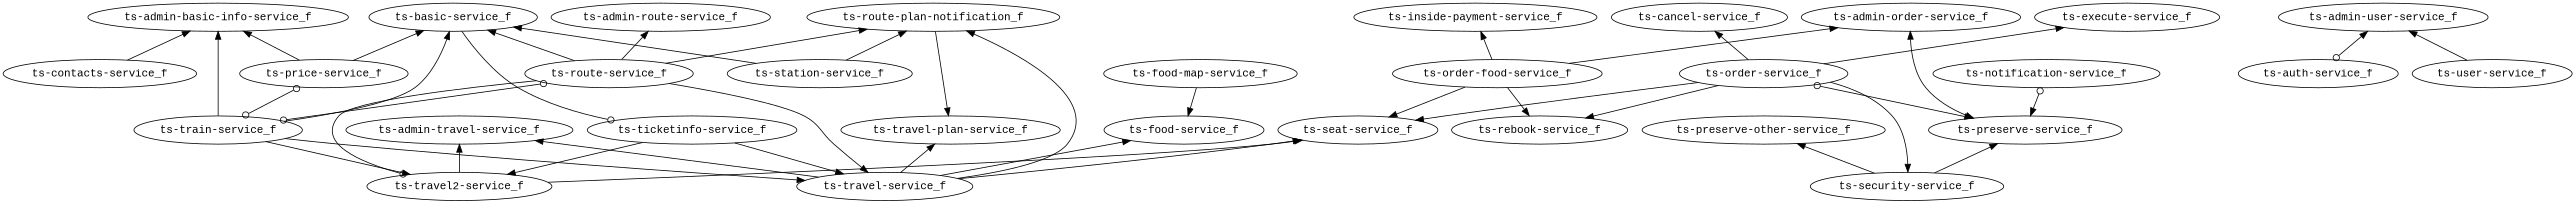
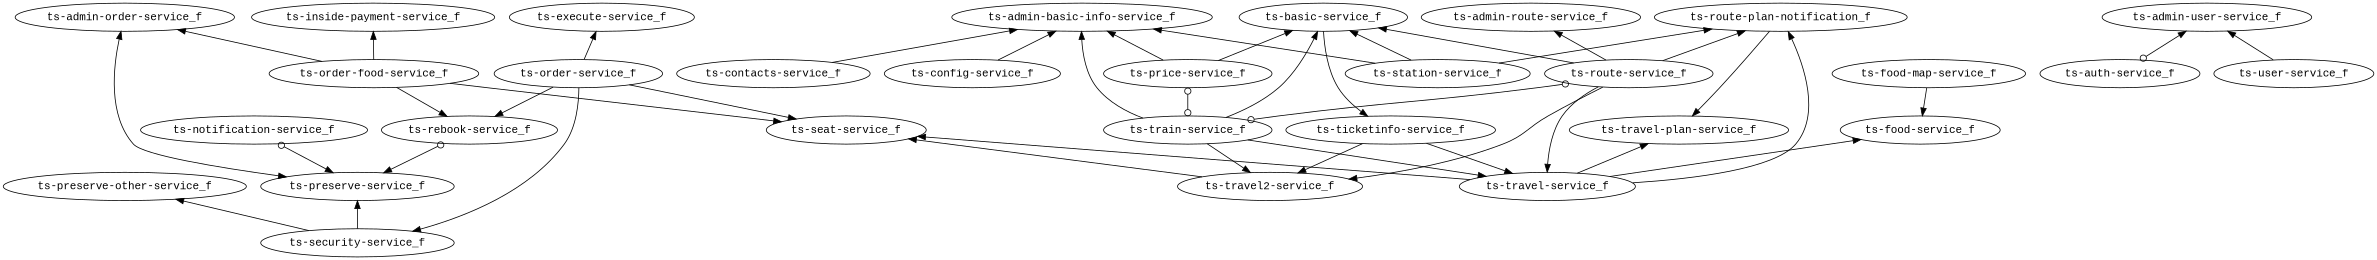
(1699, 17) -> none
none -> (1268, 47)
none -> (972, 74)
(525, 91) -> (1333, 76)
(417, 95) -> (1486, 150)
(1893, 101) -> (414, 158)
(459, 130) -> none
